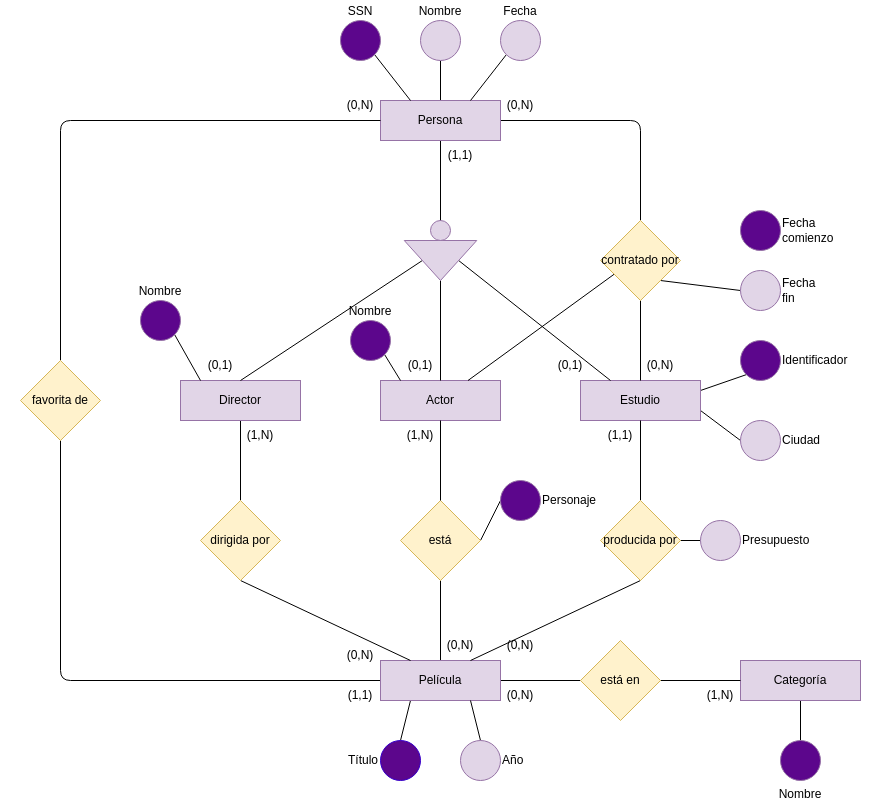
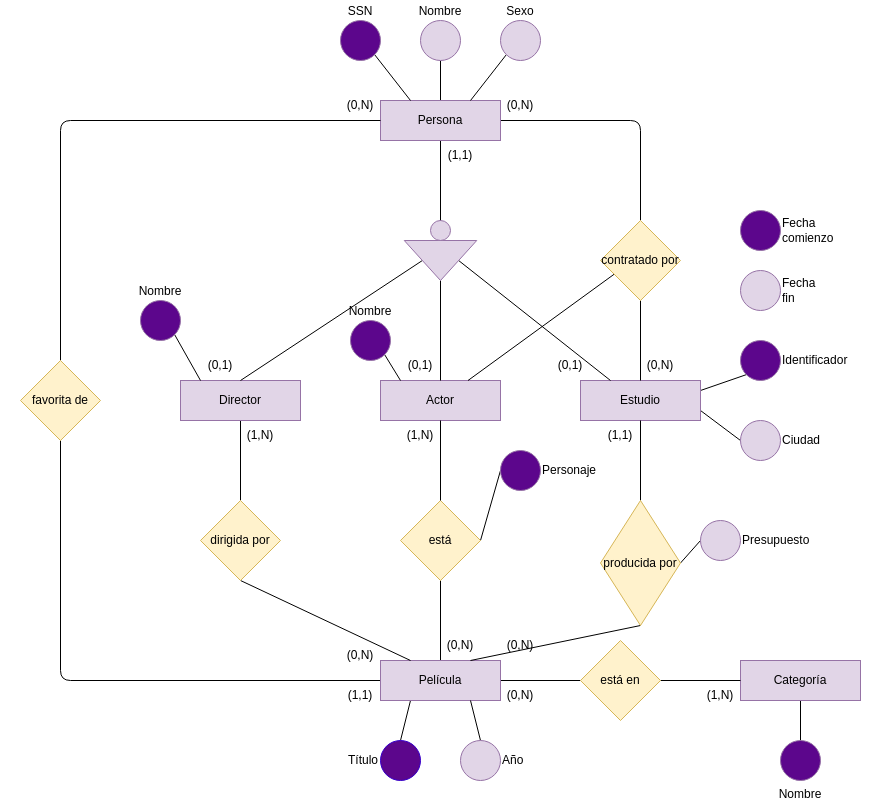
(521, 10) -> (521, 10)
(701, 286) -> none
(521, 501) -> (521, 471)
(641, 541) -> (641, 563)
